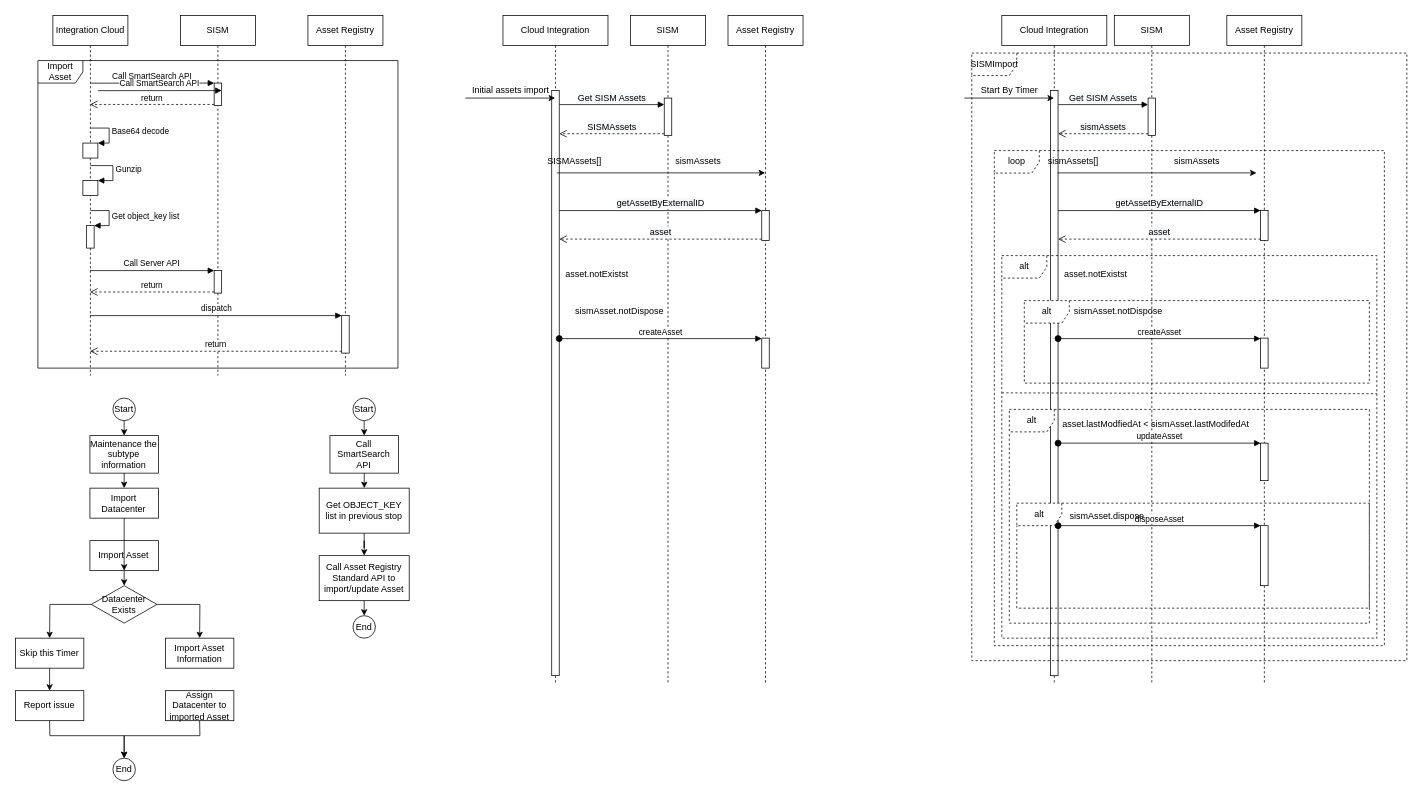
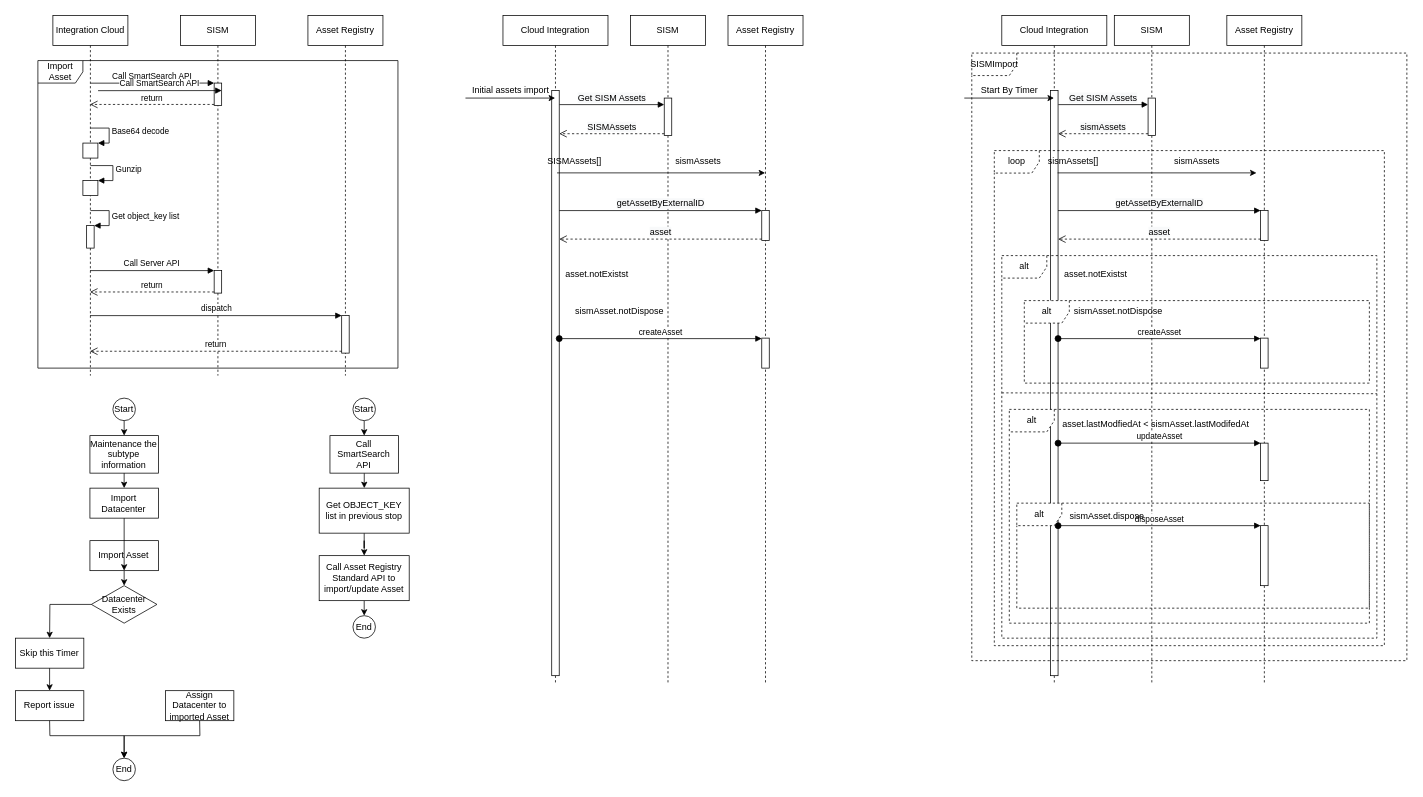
(193, 604) -> none
(200, 653) -> none
